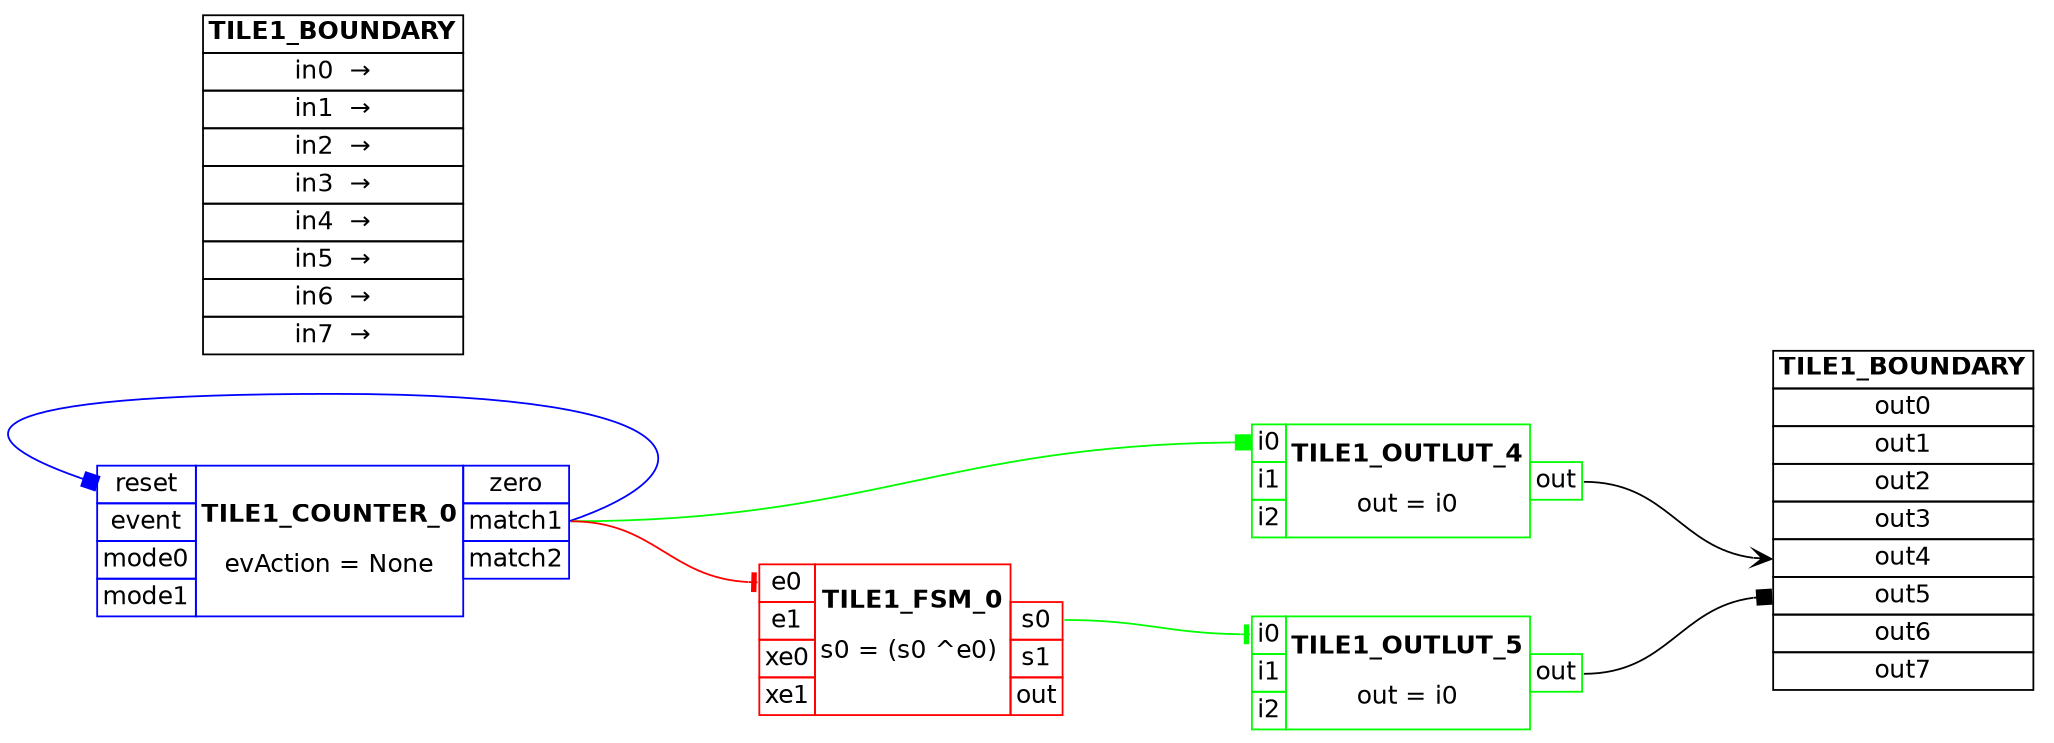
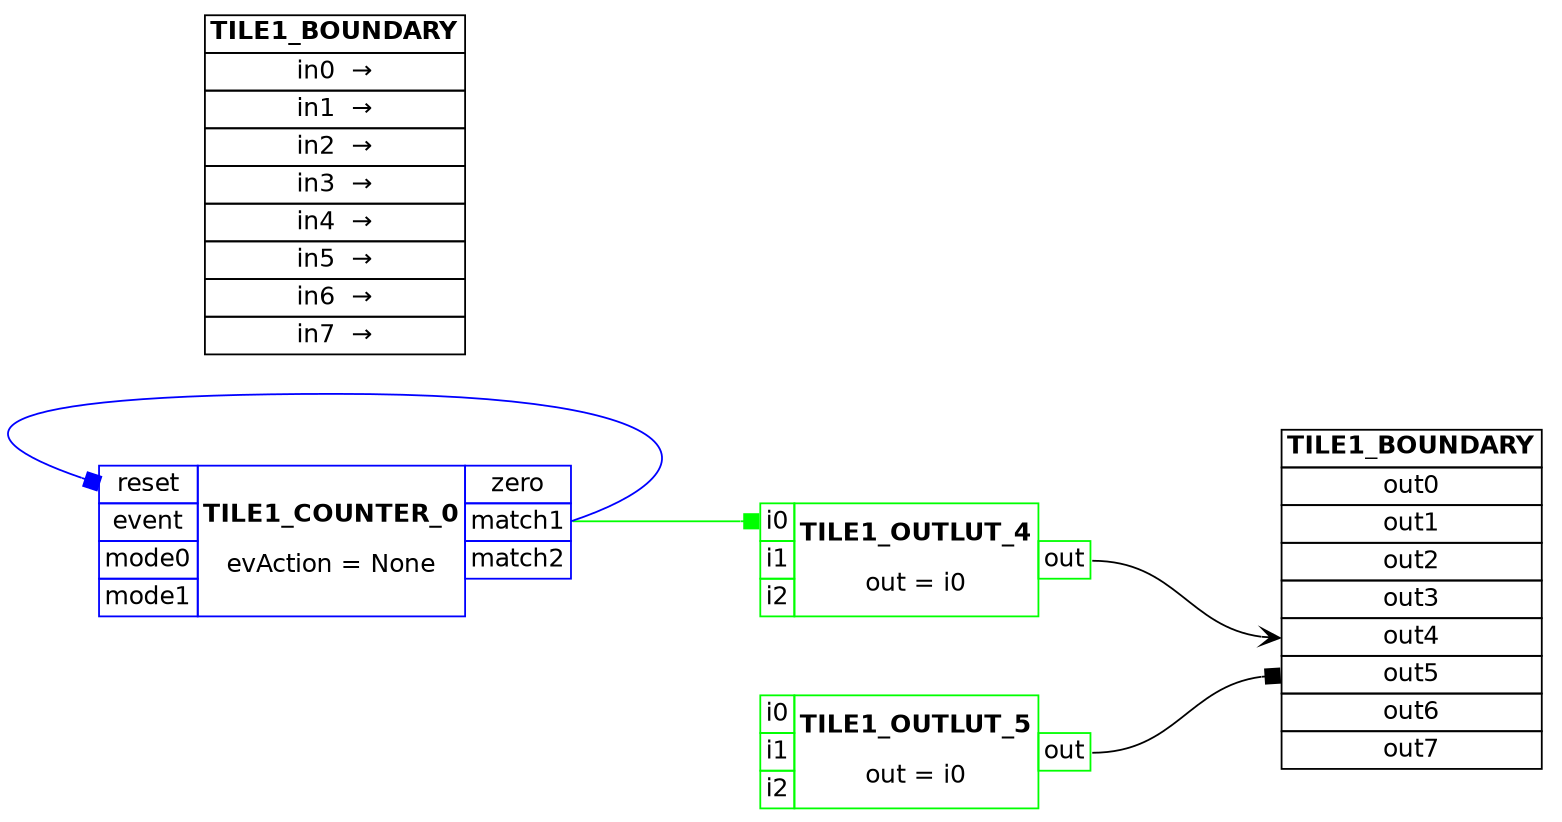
(910, 640) -> none
